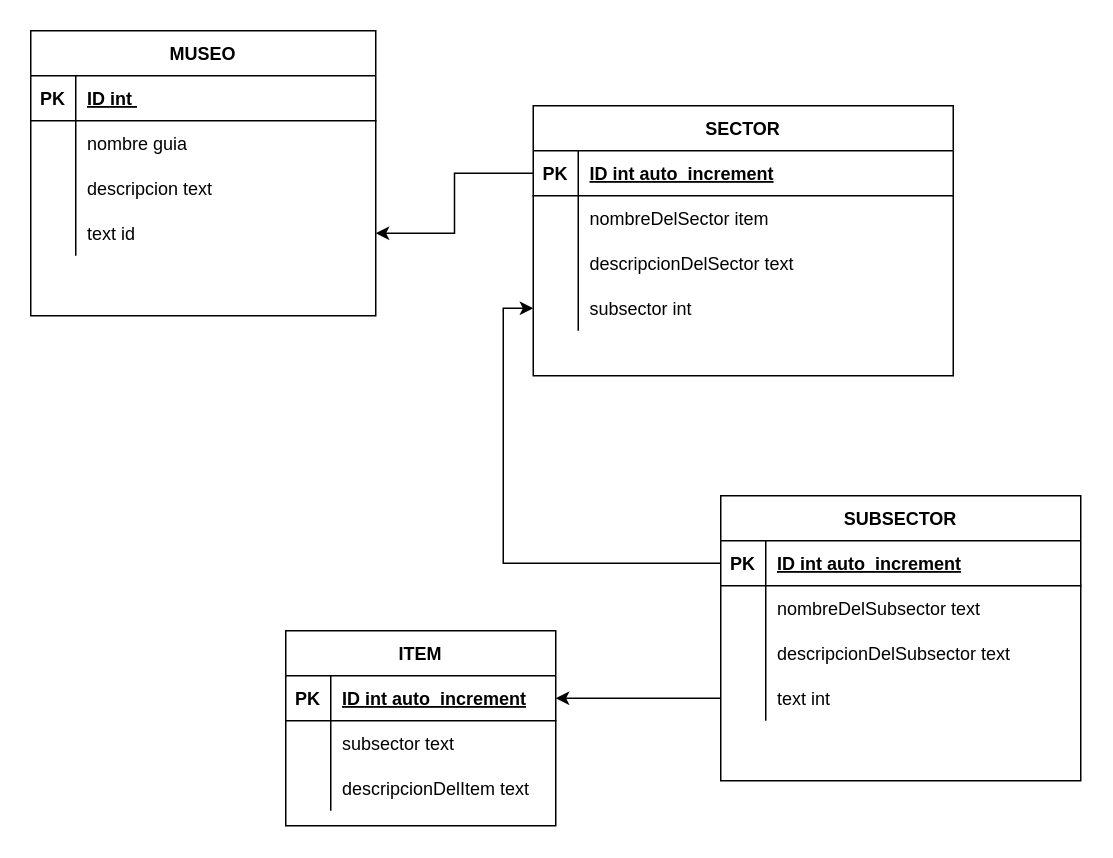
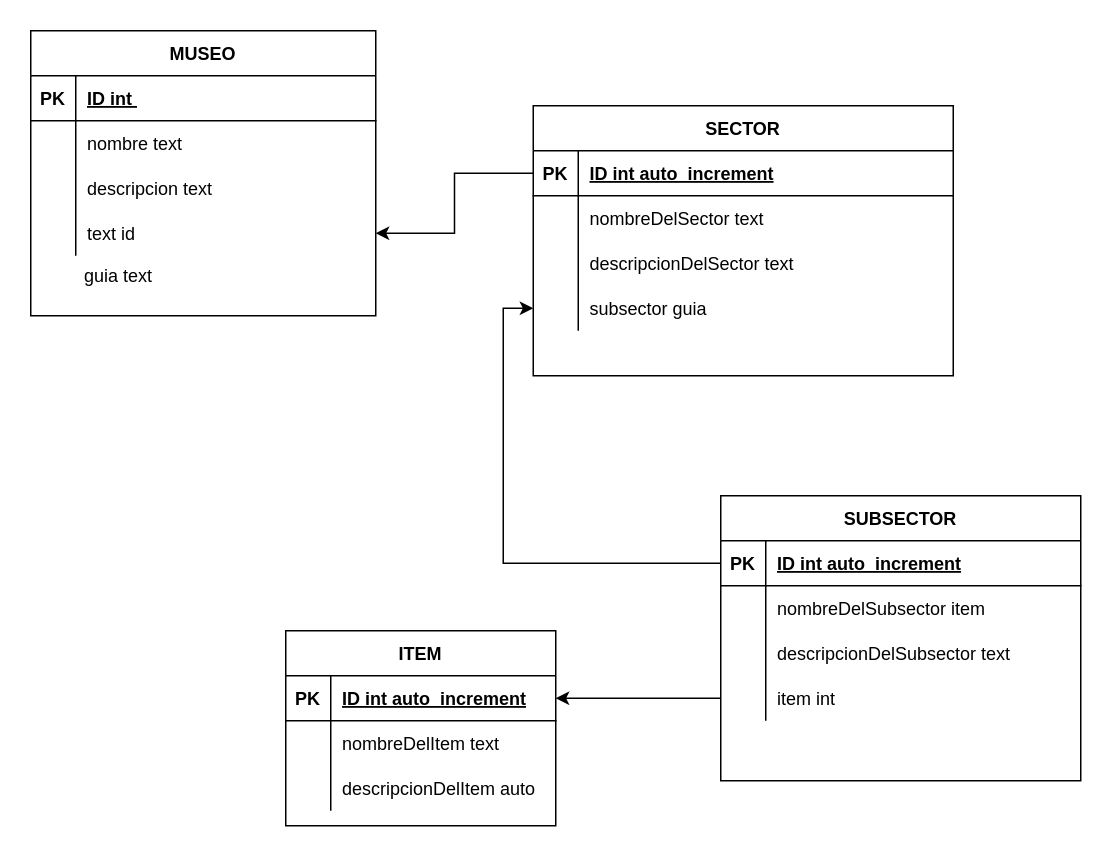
(138, 144) -> (140, 144)
(683, 219) -> (686, 219)
none -> (188, 278)
(650, 309) -> (655, 309)
(888, 609) -> (886, 609)
(813, 699) -> (810, 699)
(410, 744) -> (428, 744)
(449, 789) -> (449, 789)
